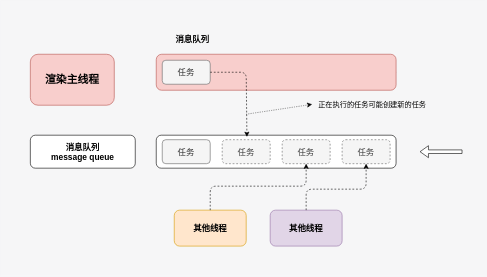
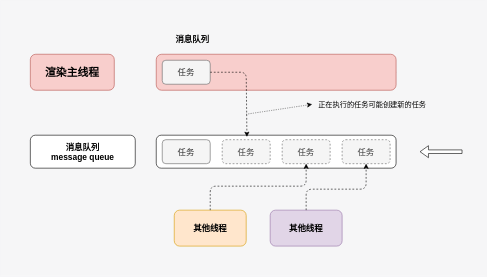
(72, 80) -> (72, 72)
